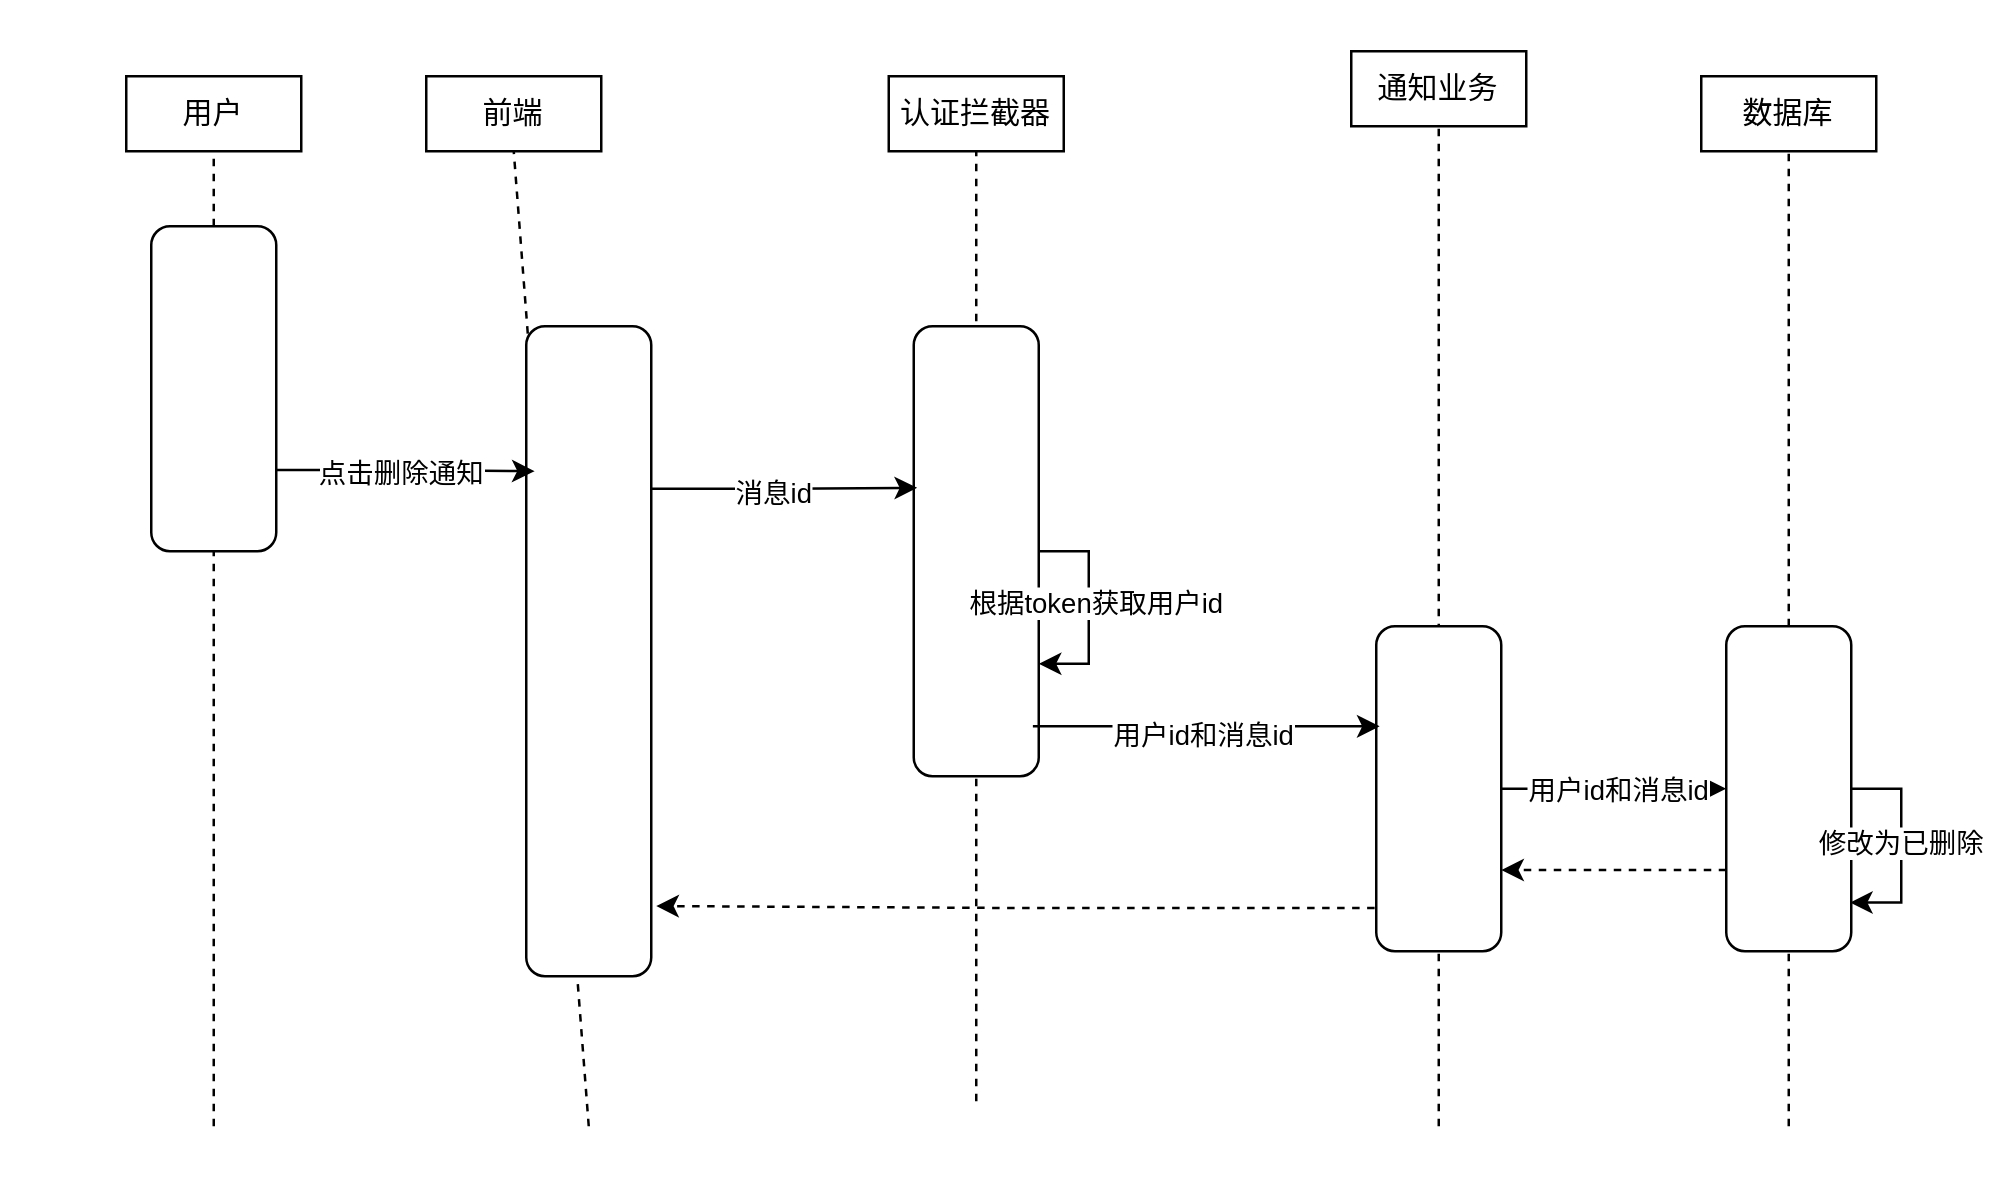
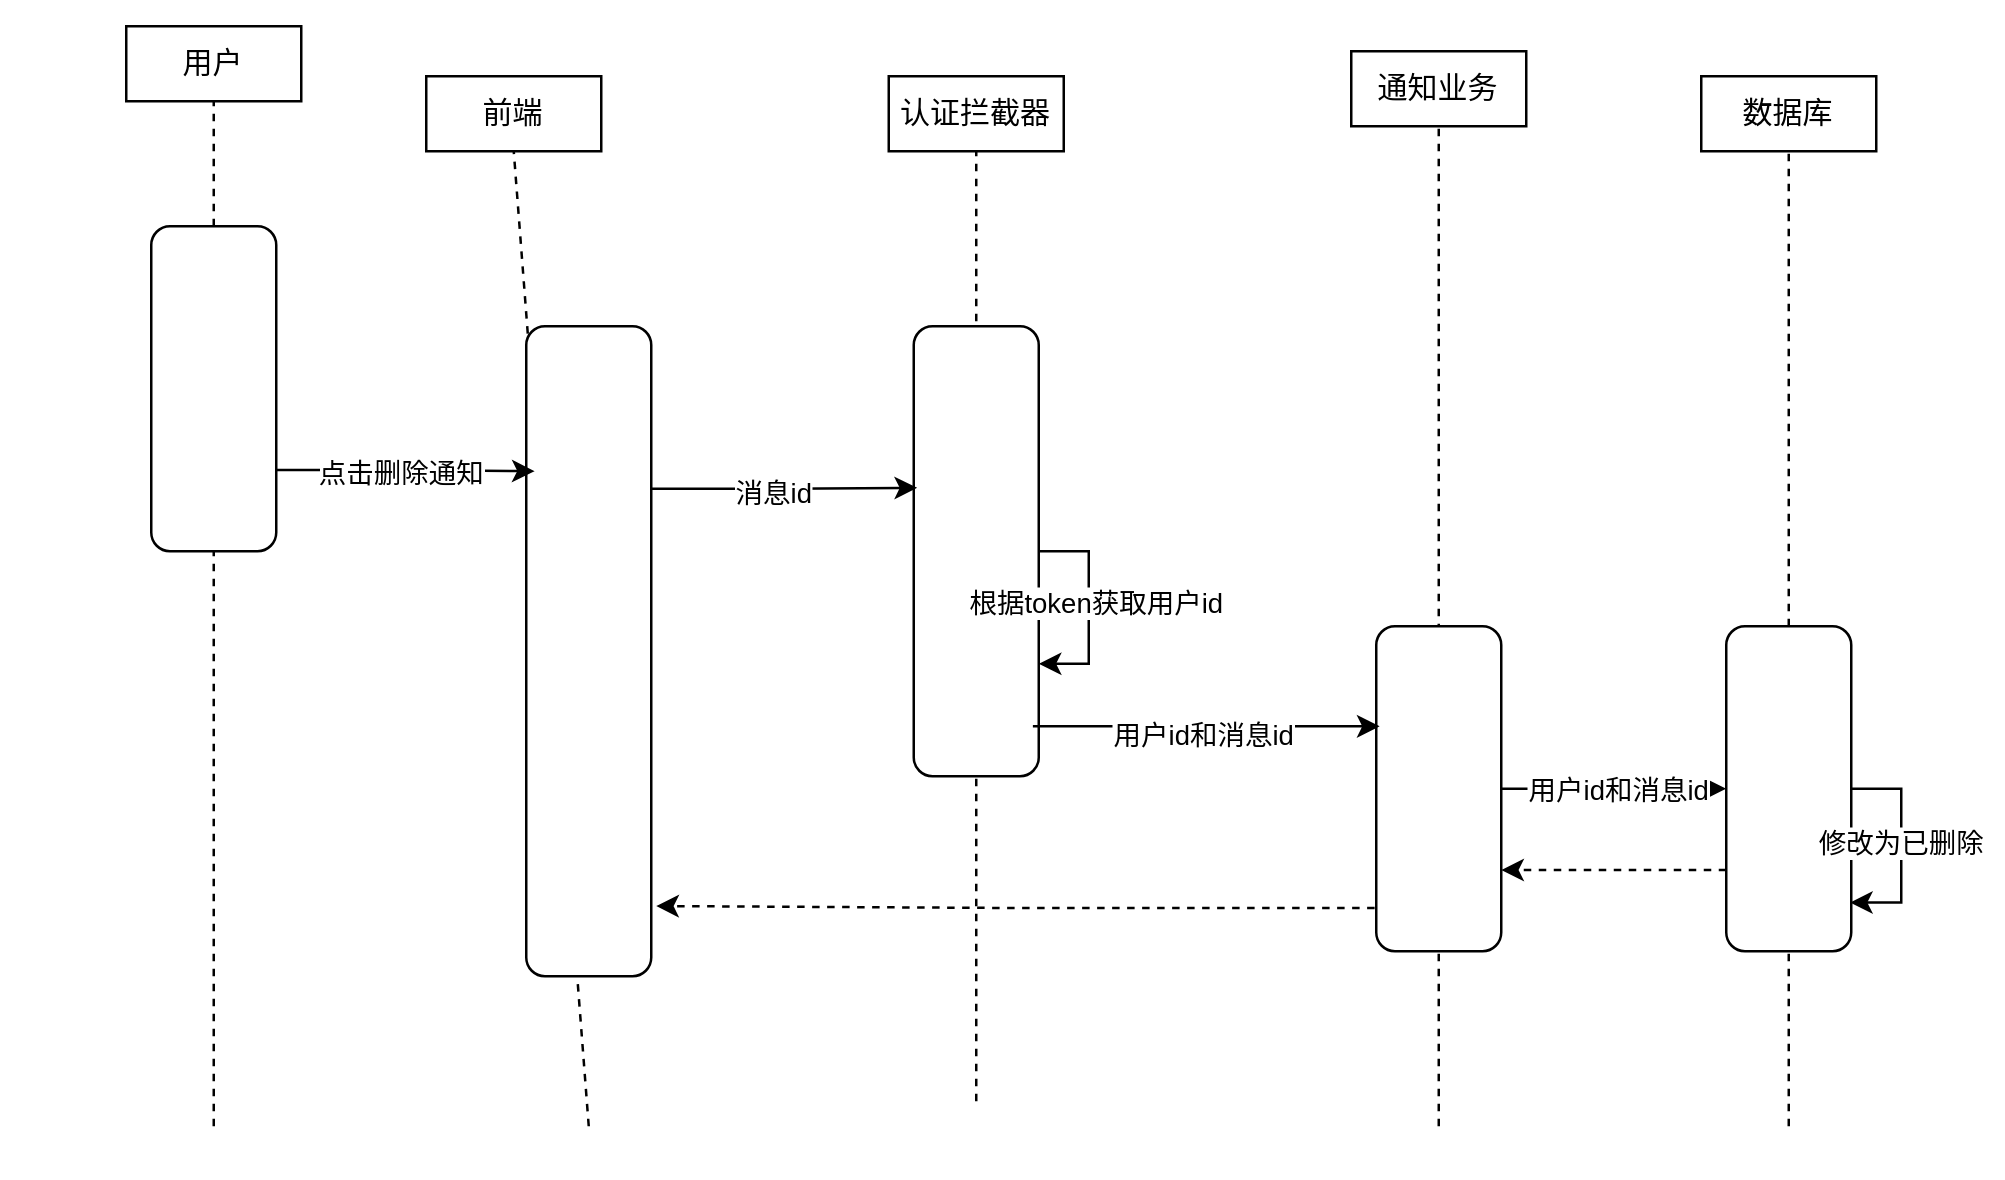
(214, 114) -> (214, 64)
